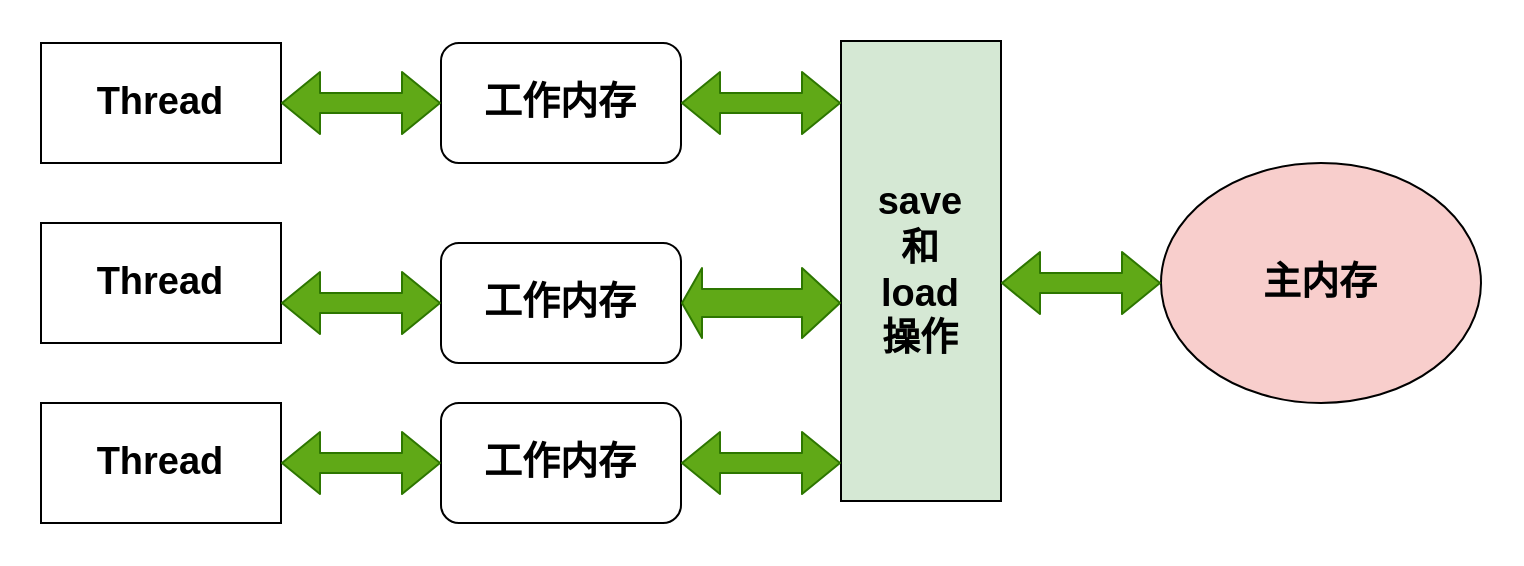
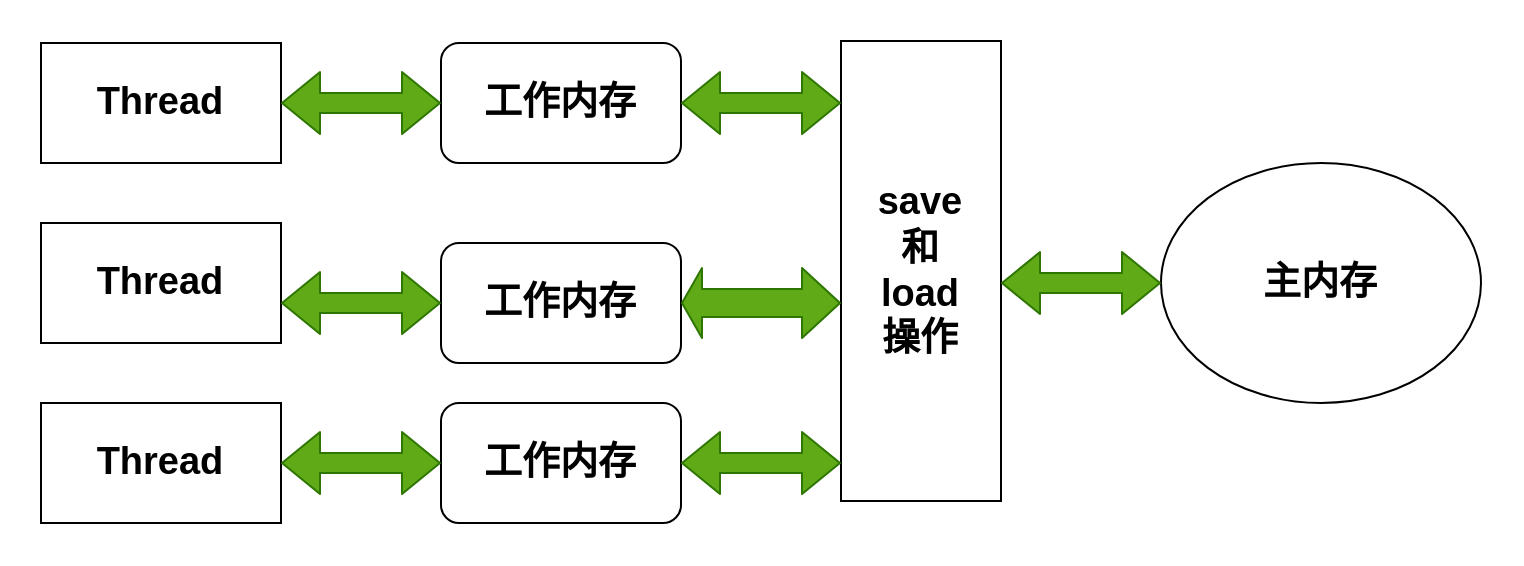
(921, 271) -> (921, 271)
(1321, 283) -> (1321, 283)
